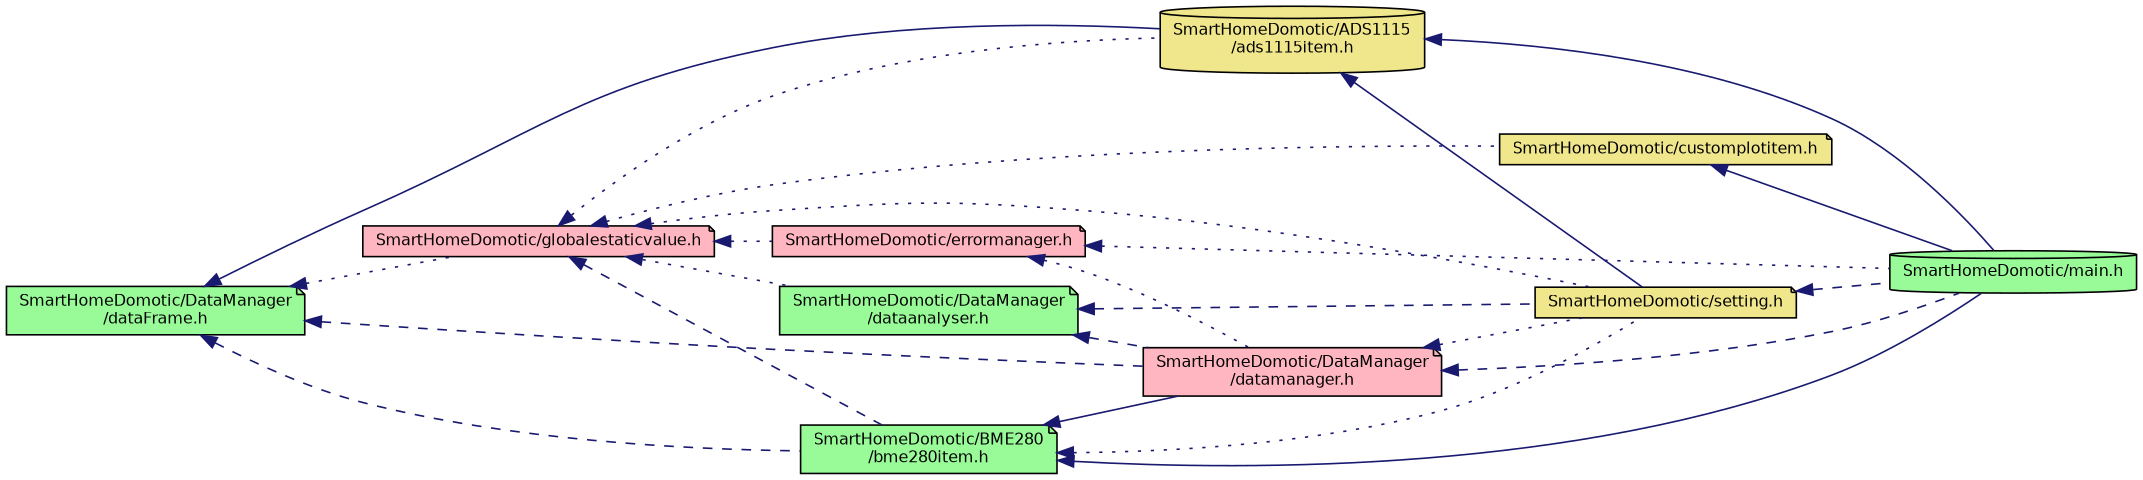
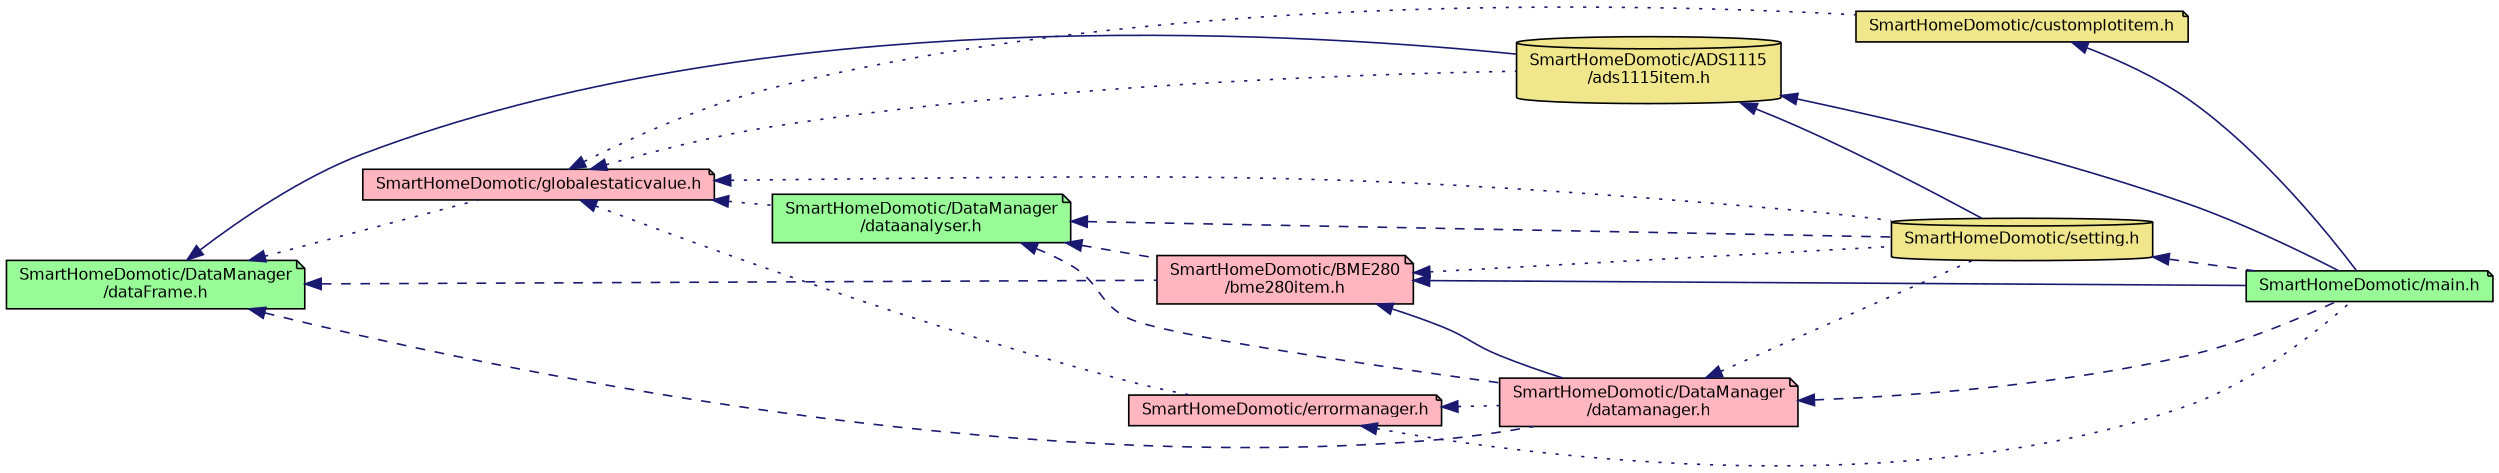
(2013, 272) -> (2370, 286)
(1666, 303) -> (2022, 239)
(711, 333) -> (1119, 252)
(929, 449) -> (1285, 280)
